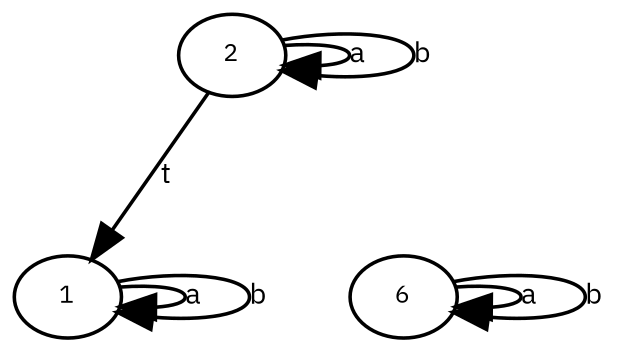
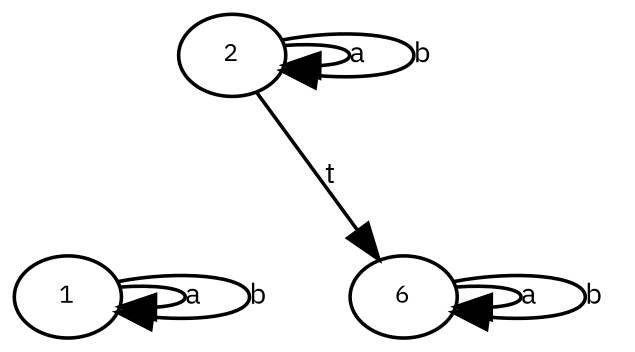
(160, 161) -> (307, 161)
